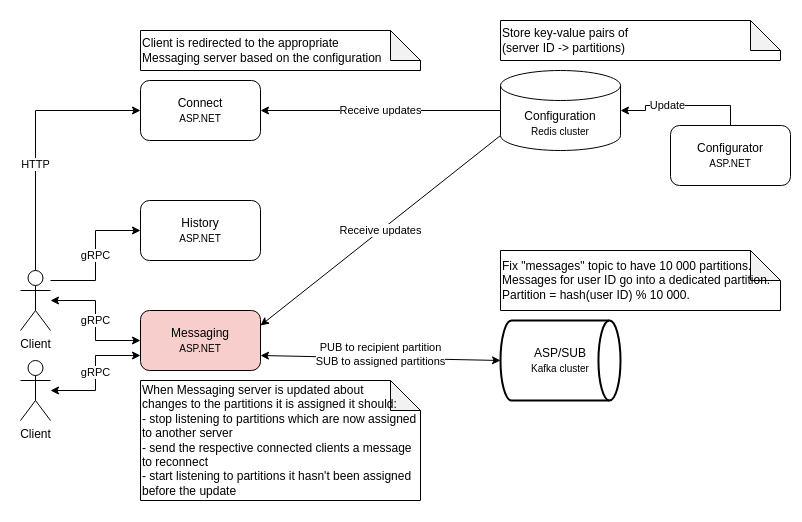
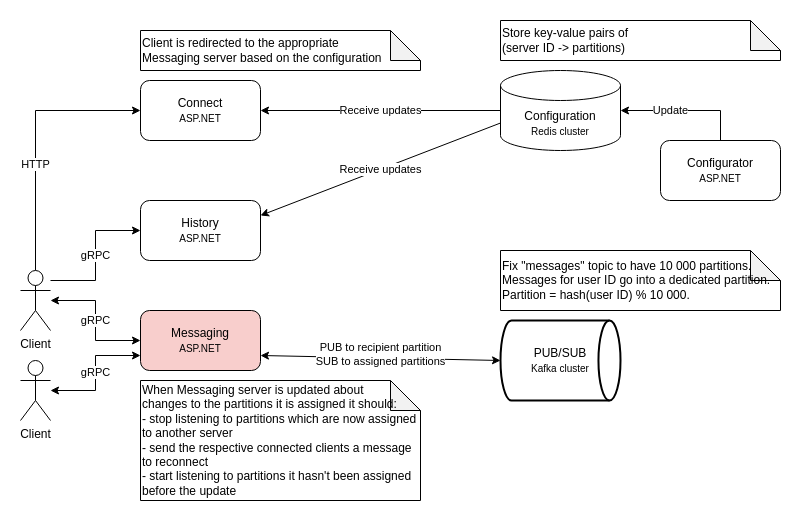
(731, 156) -> (721, 171)
none -> (383, 168)
(383, 228) -> none
(561, 361) -> (561, 361)
